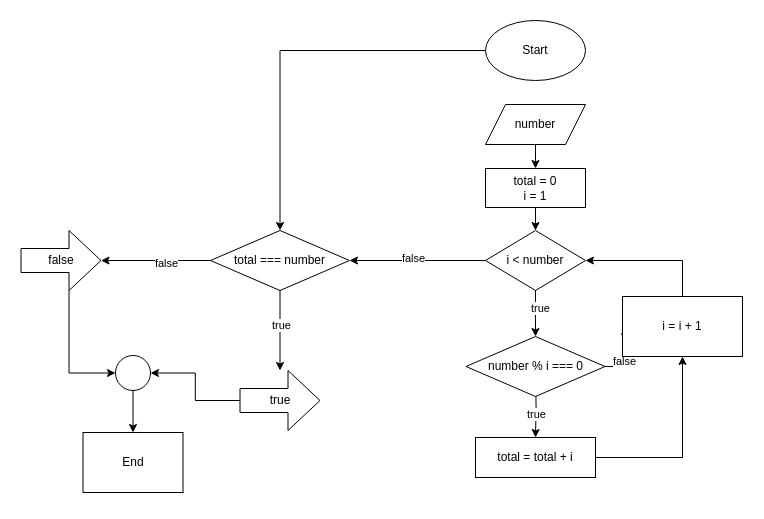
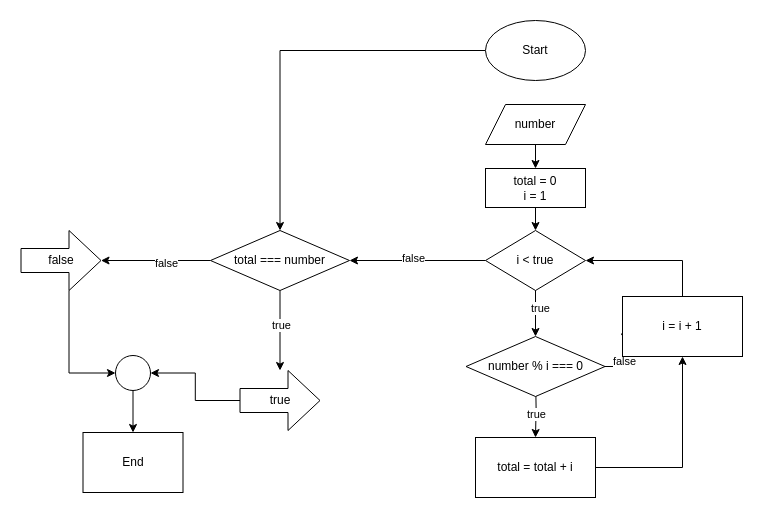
(536, 261) -> (536, 261)
(536, 458) -> (536, 468)
